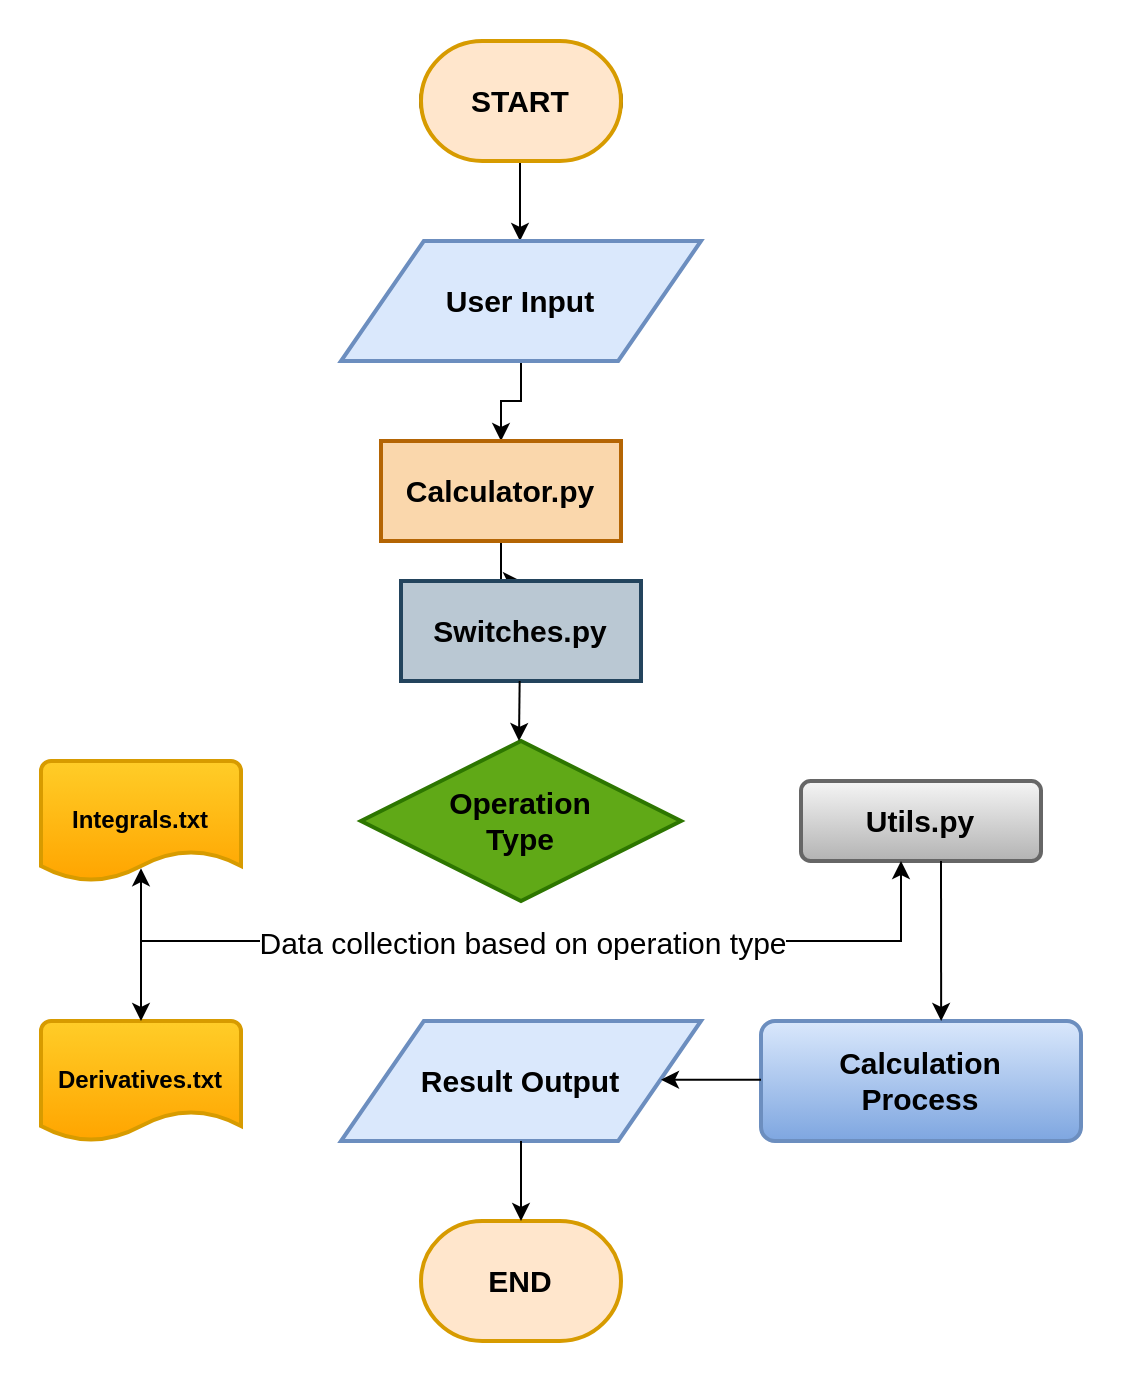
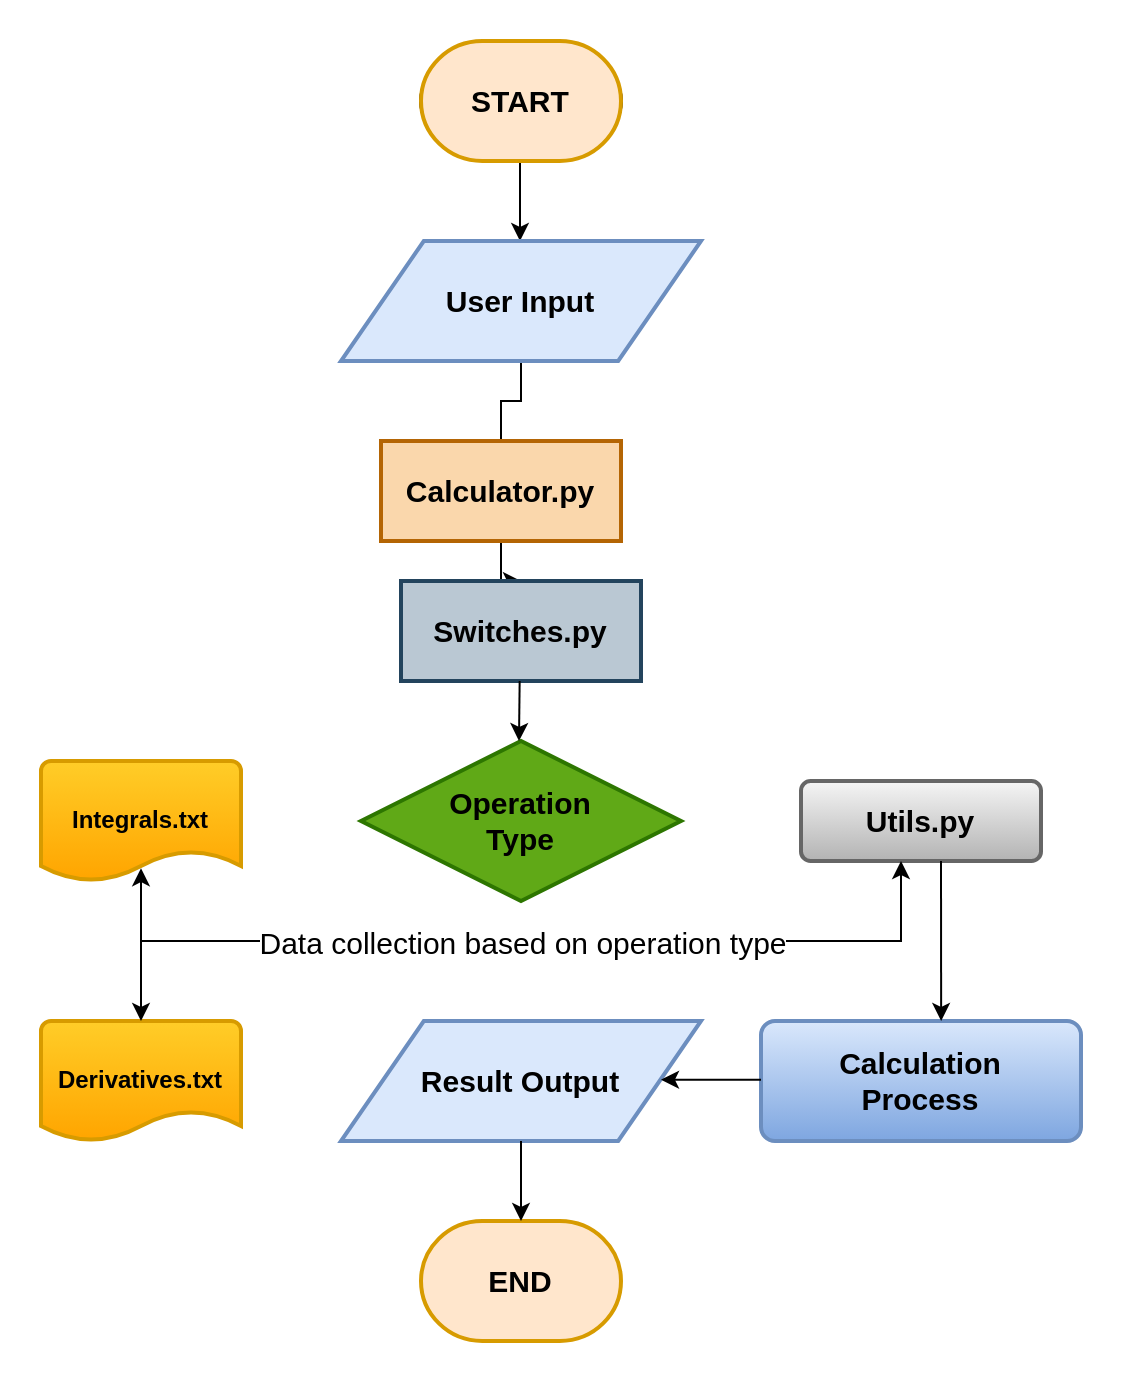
(501, 426) -> (501, 431)
